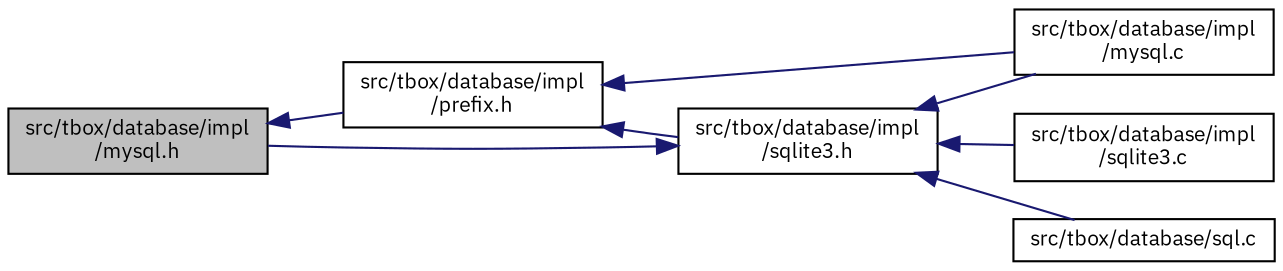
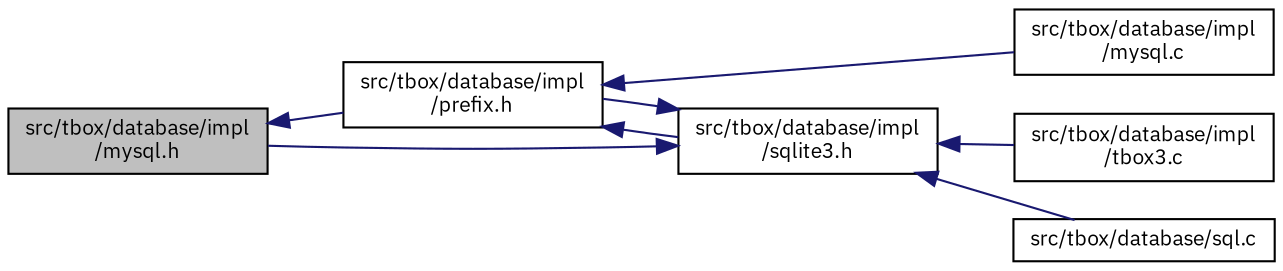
(987, 89) -> (630, 102)
(1144, 147) -> (1144, 147)
